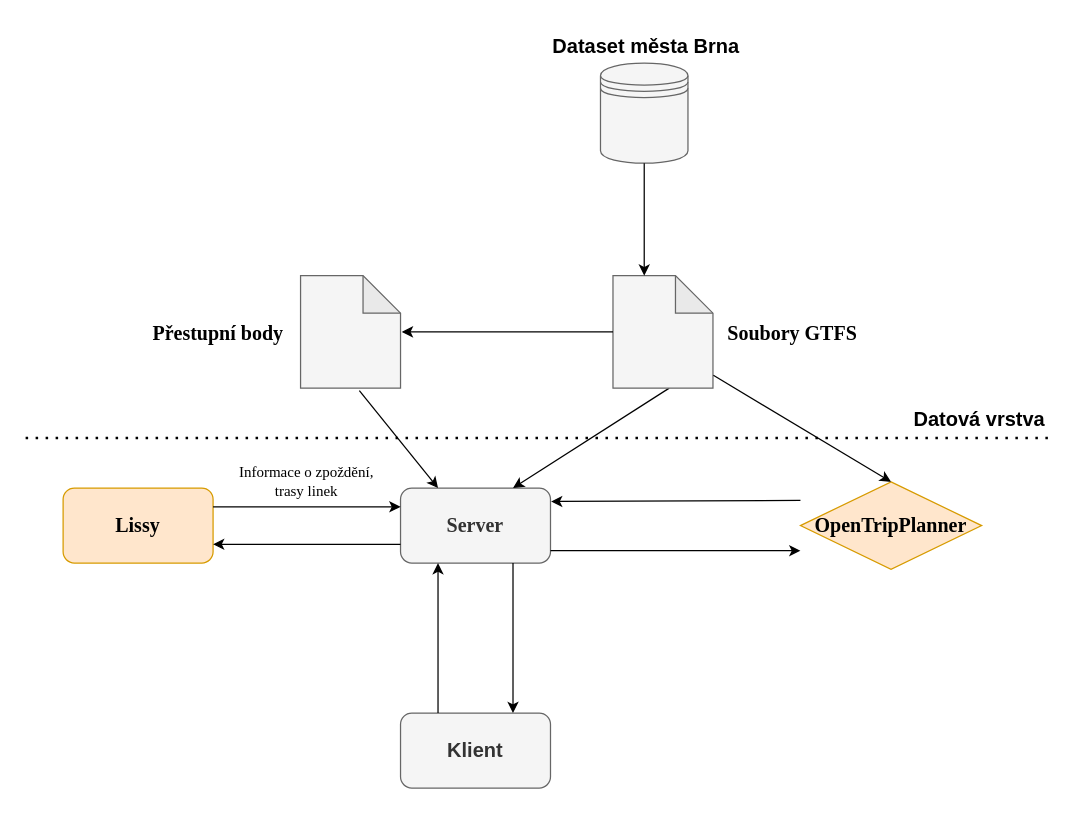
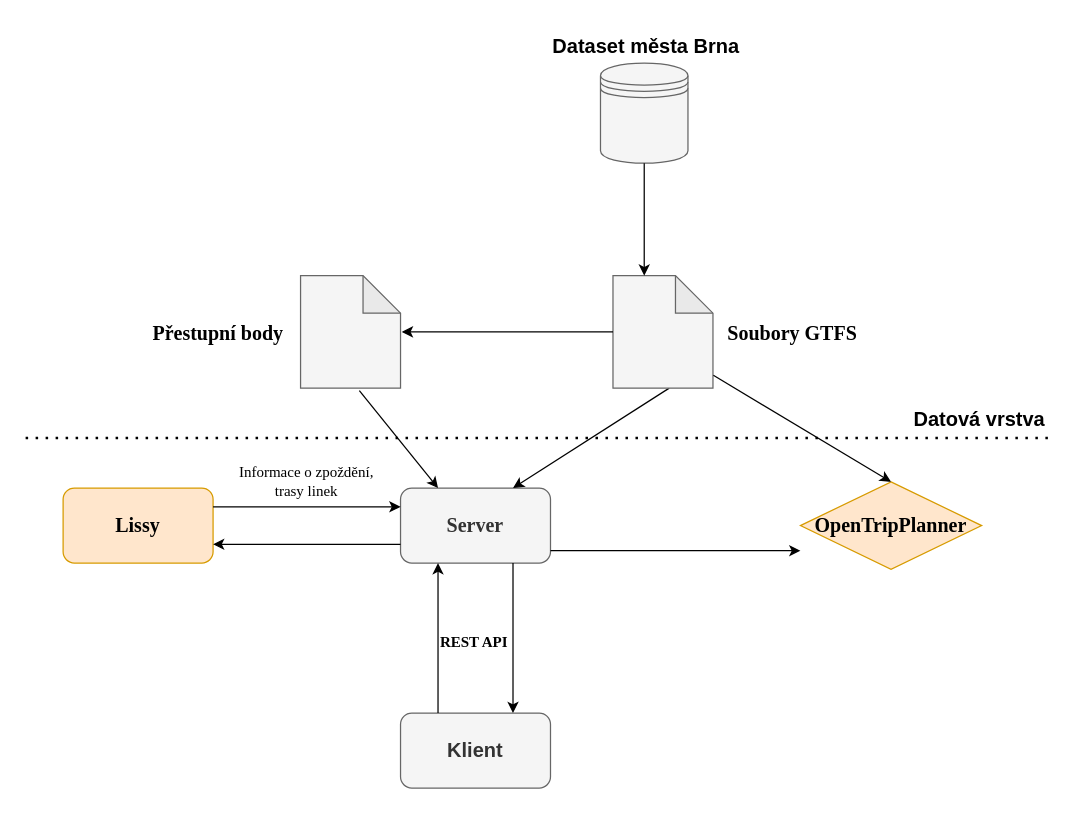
(680, 501) -> none
none -> (476, 651)
